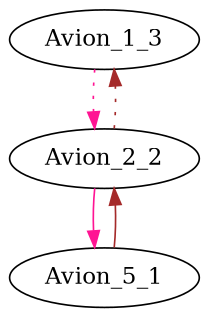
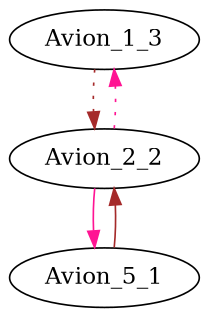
(93, 91) -> (93, 91)
(116, 107) -> (116, 107)
